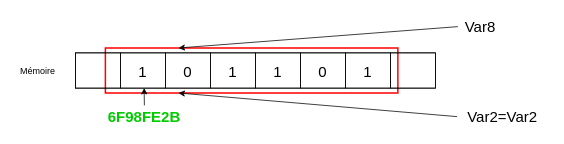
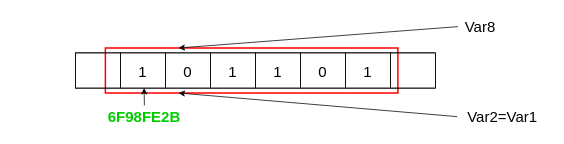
(38, 71) -> none
(503, 117) -> (503, 117)
